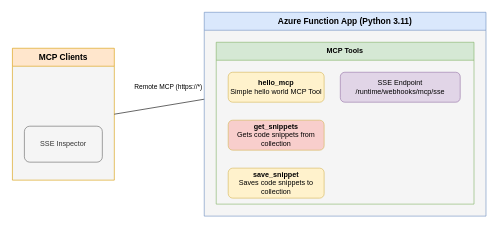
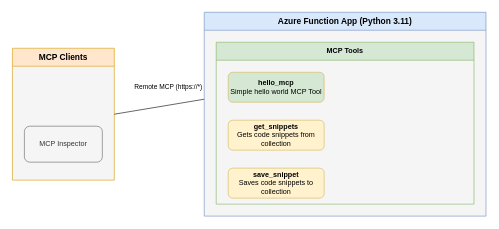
(276, 87) -> (276, 87)
(401, 87) -> none
(276, 135) -> (276, 135)
(63, 144) -> (63, 144)
